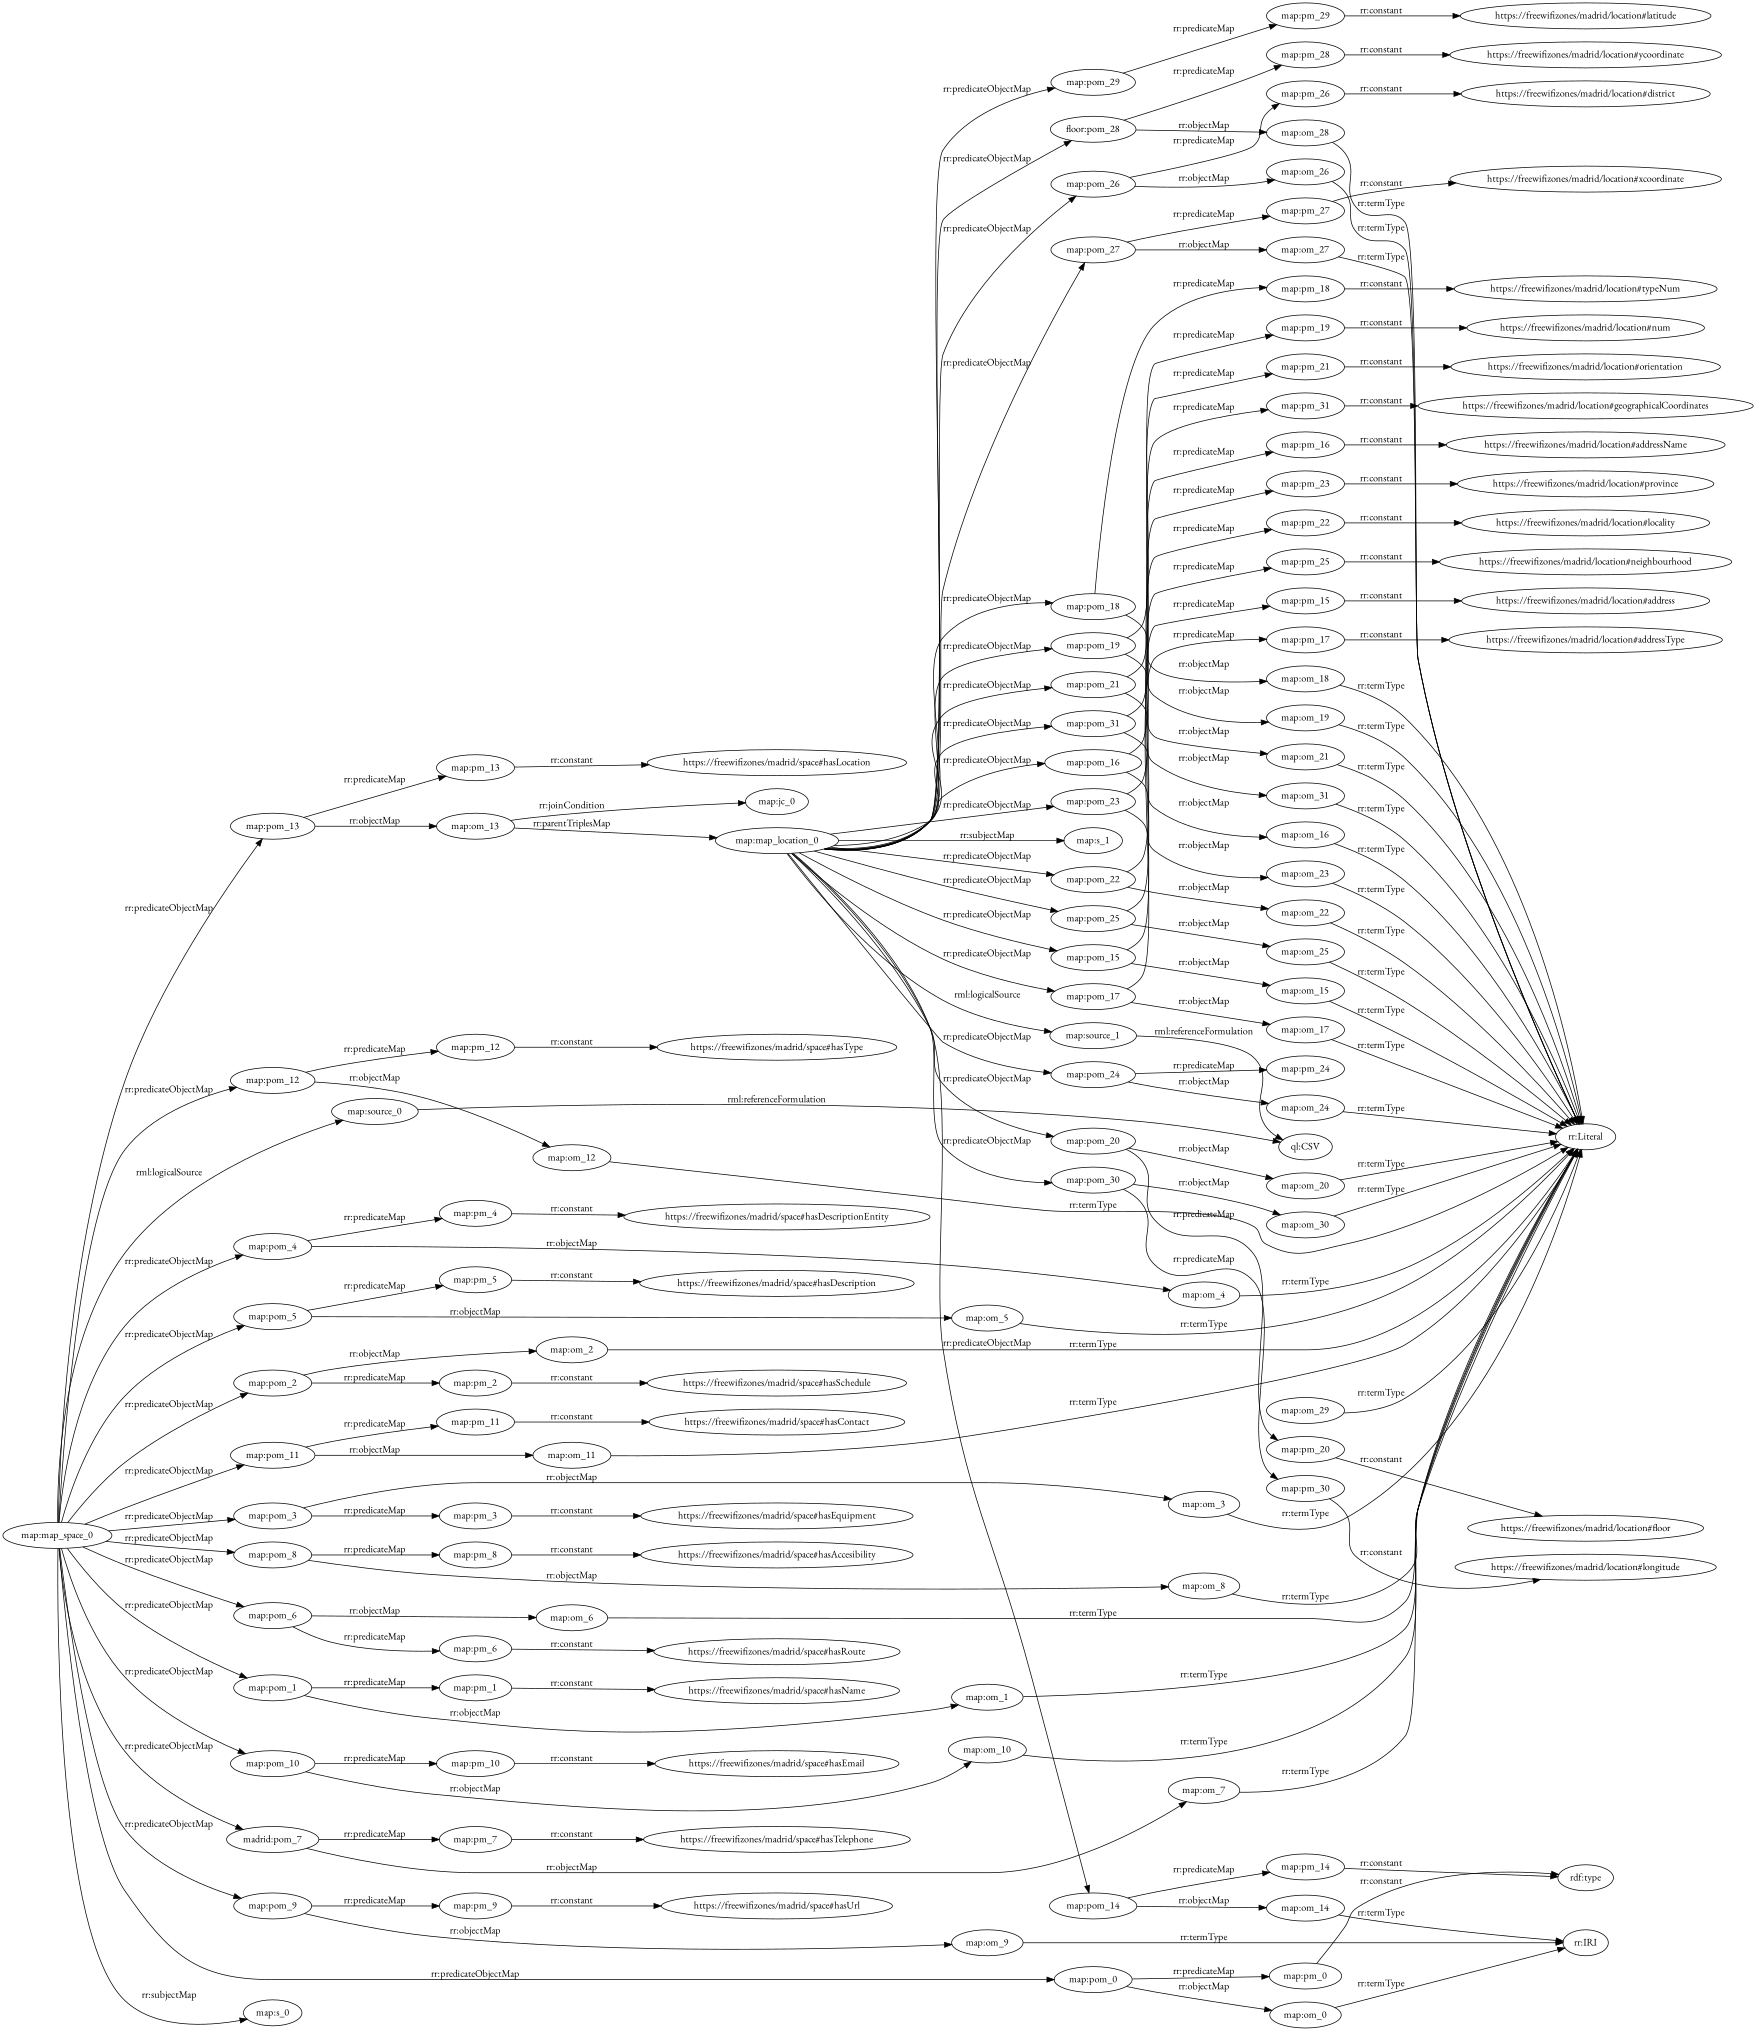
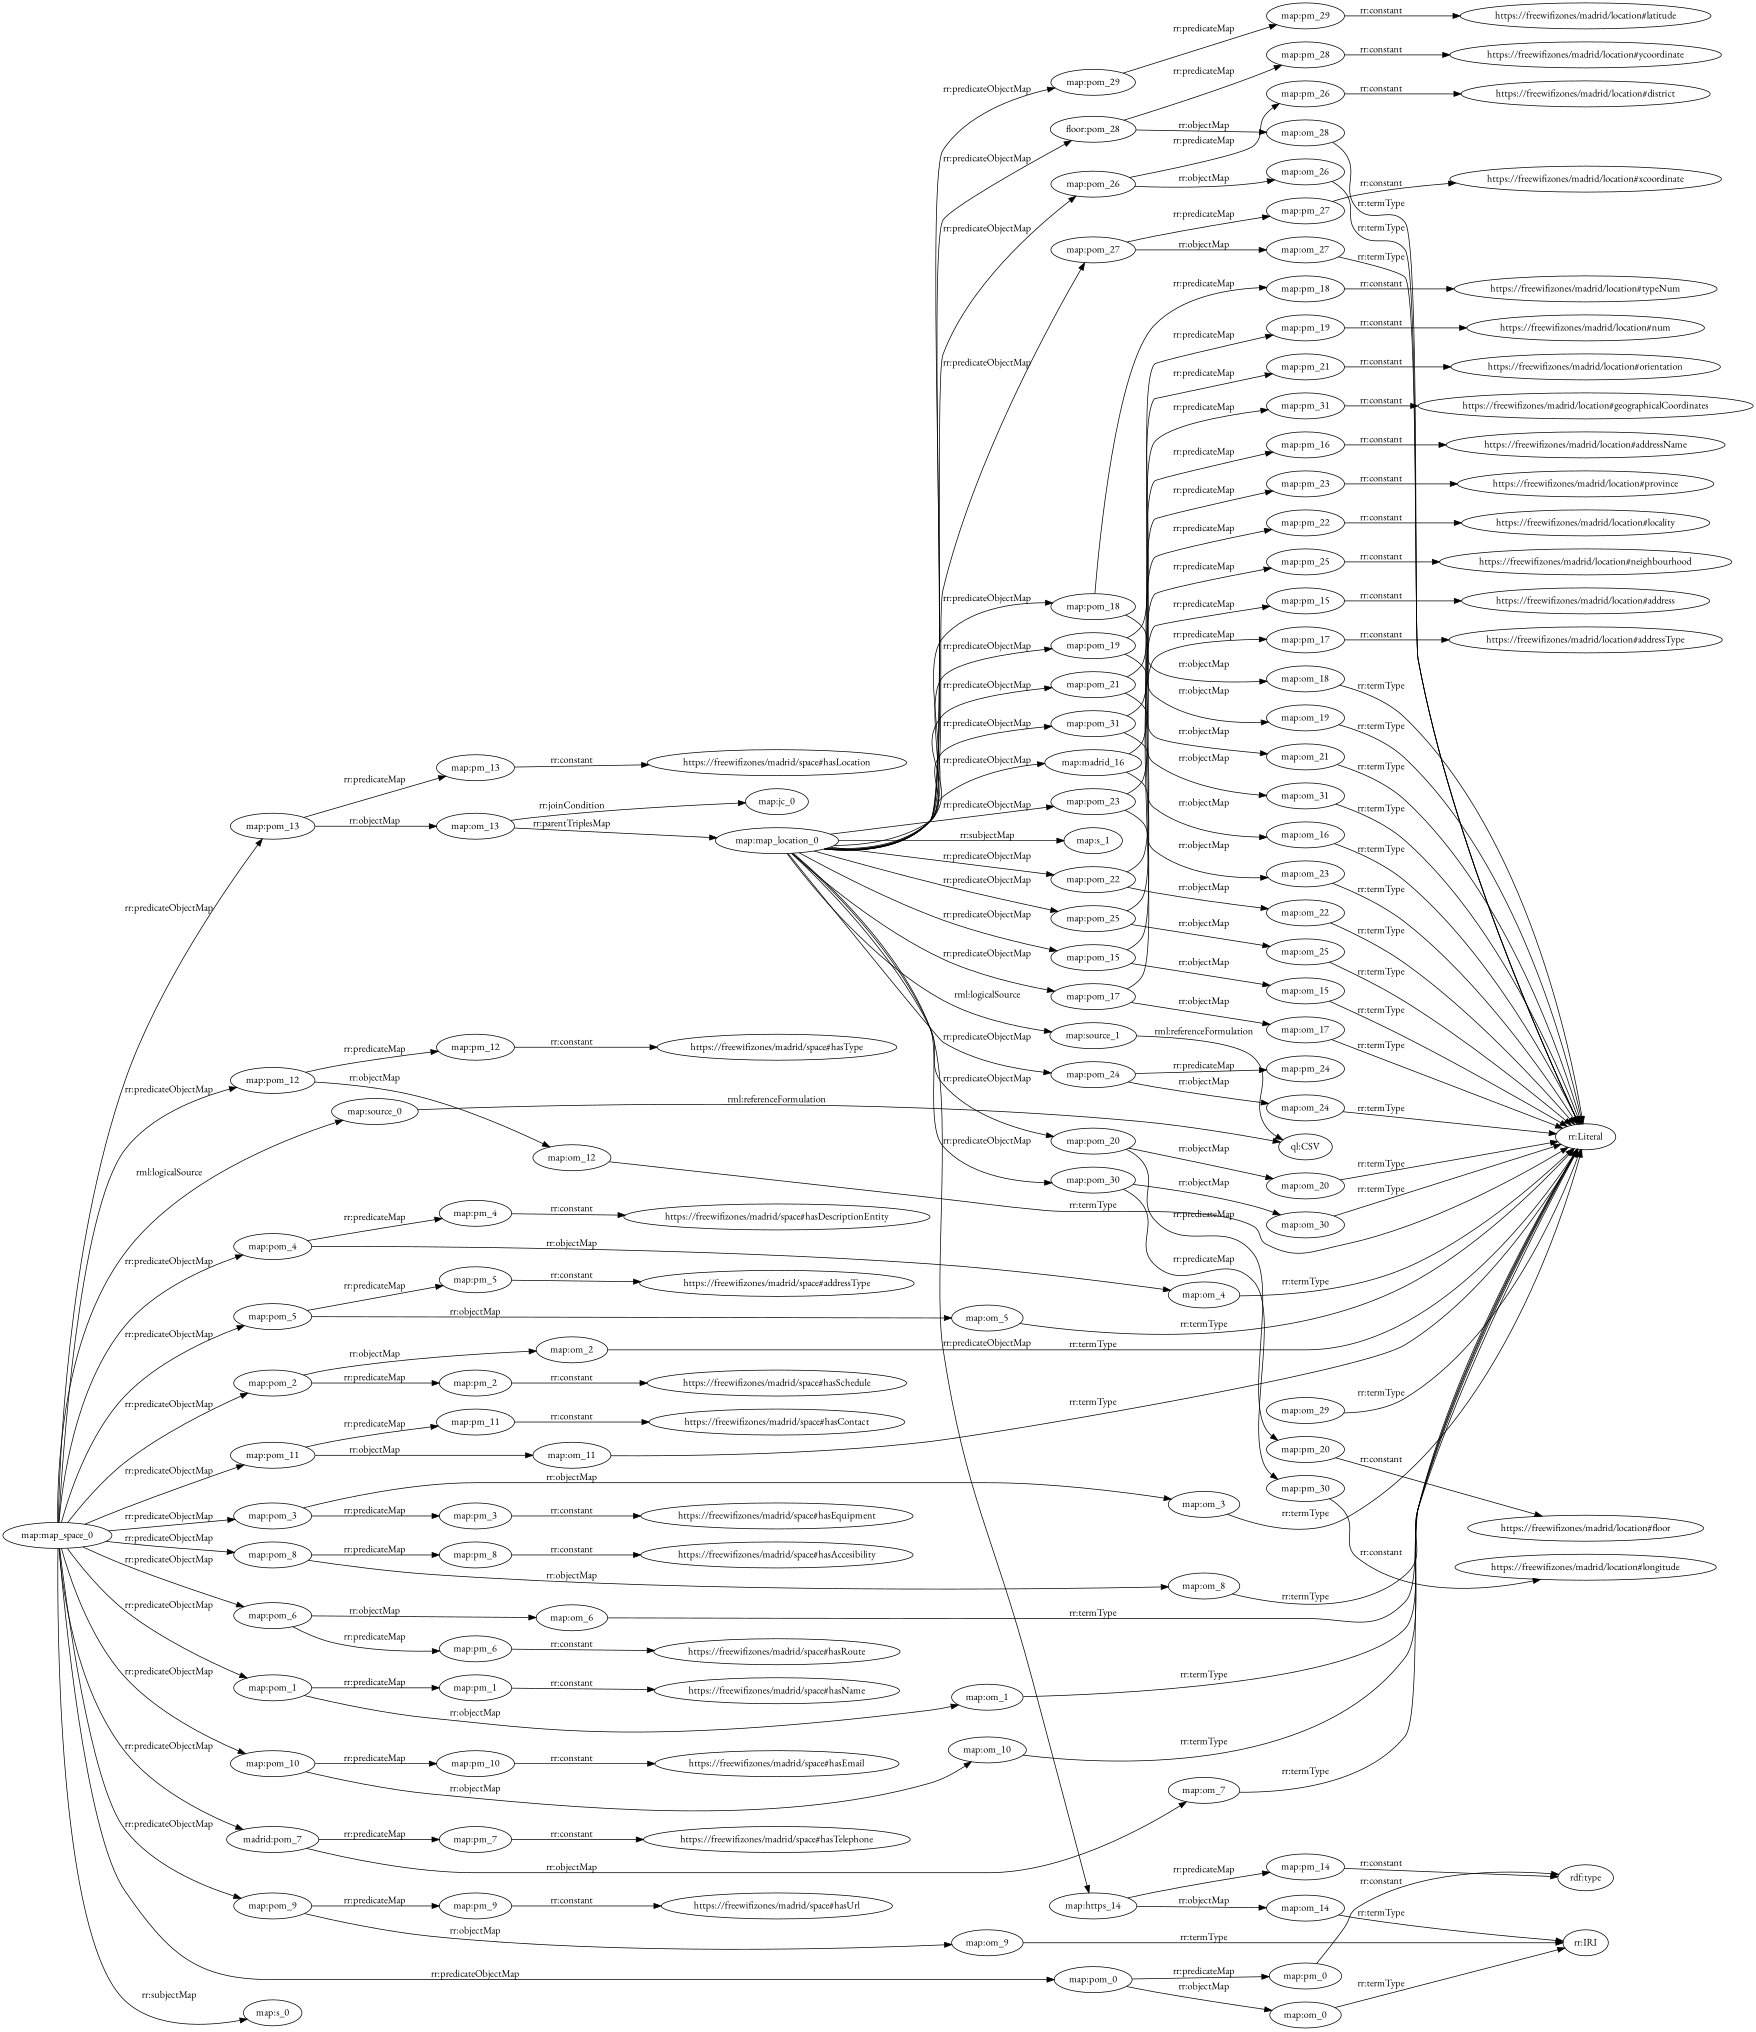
(1093, 763) -> (1093, 763)
(777, 1283) -> (777, 1283)
(1093, 1906) -> (1093, 1906)
